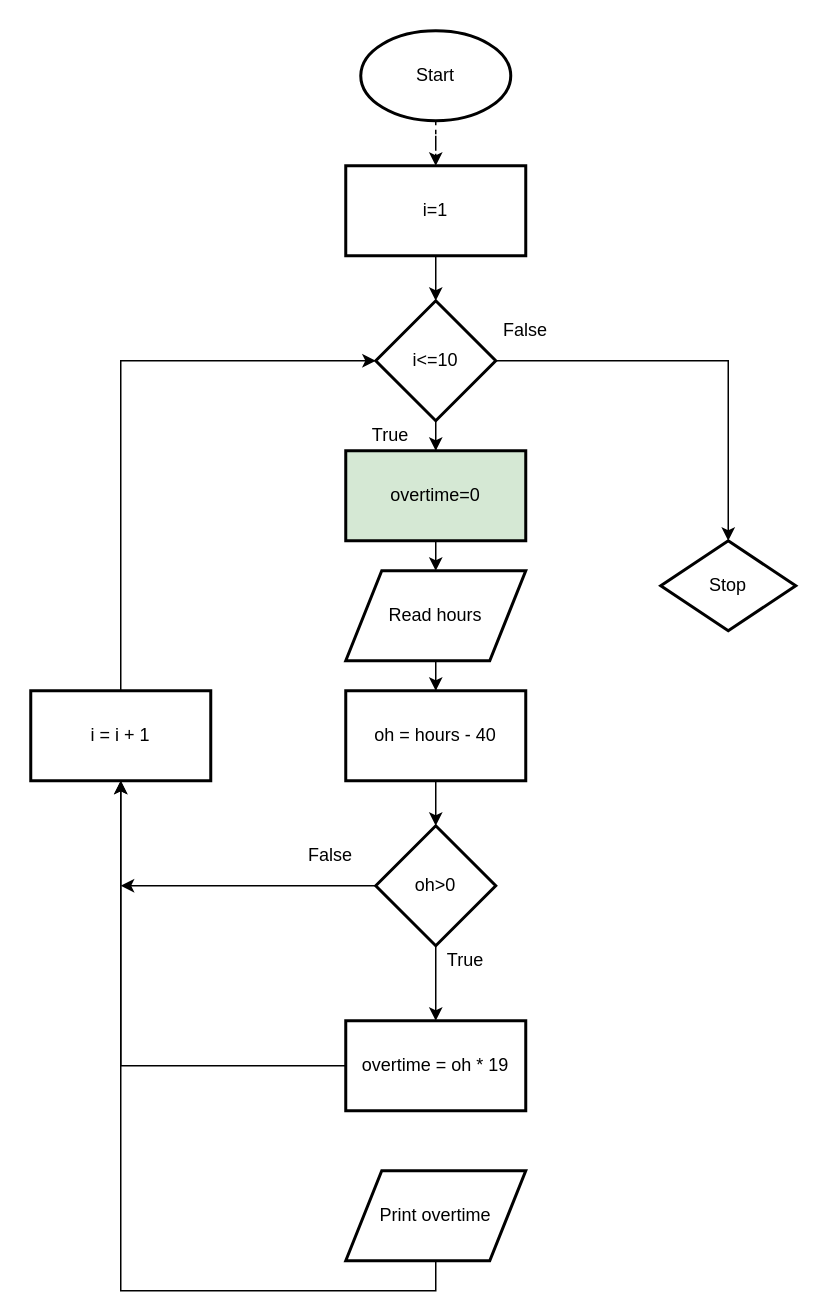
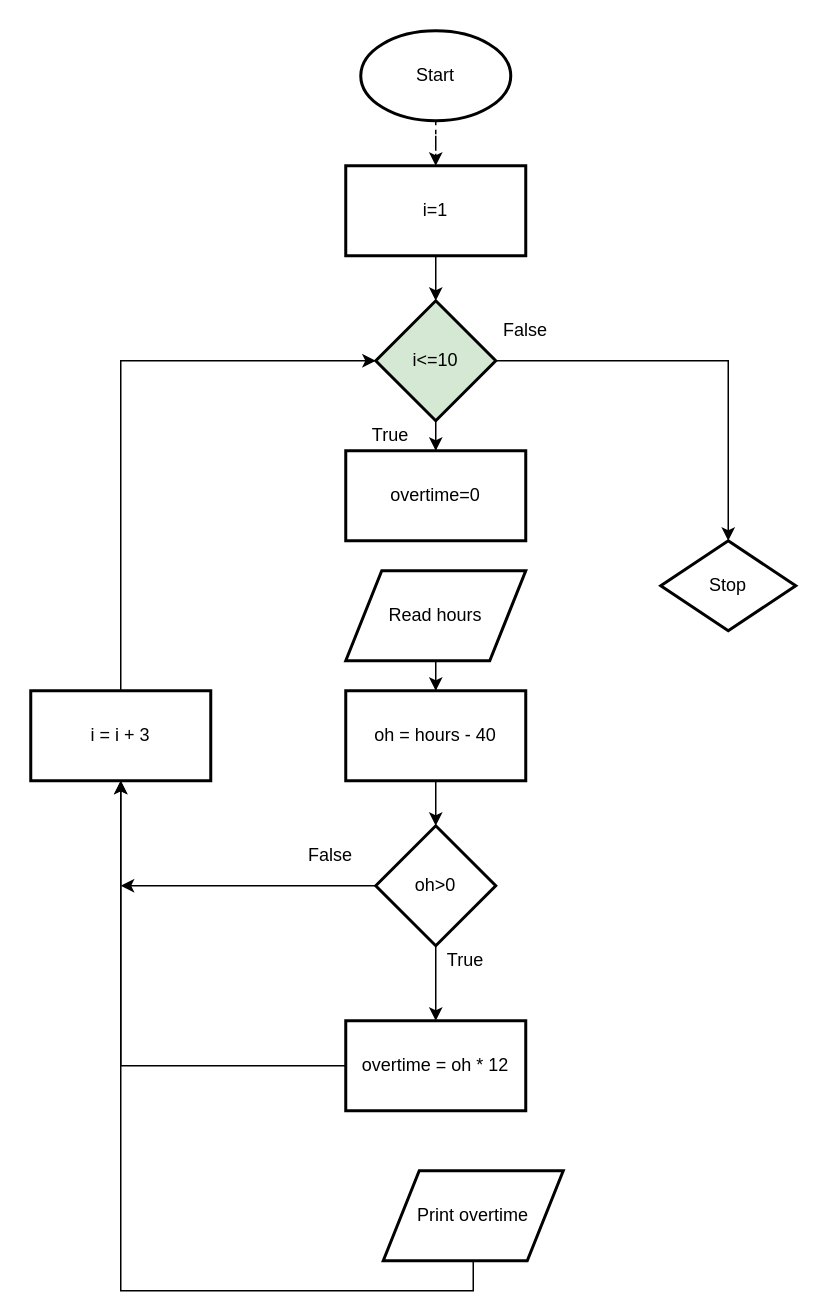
(436, 361) -> (436, 361)
(436, 496) -> (436, 496)
(436, 551) -> none
(121, 736) -> (121, 736)
(436, 1066) -> (436, 1066)
(436, 1216) -> (473, 1216)
